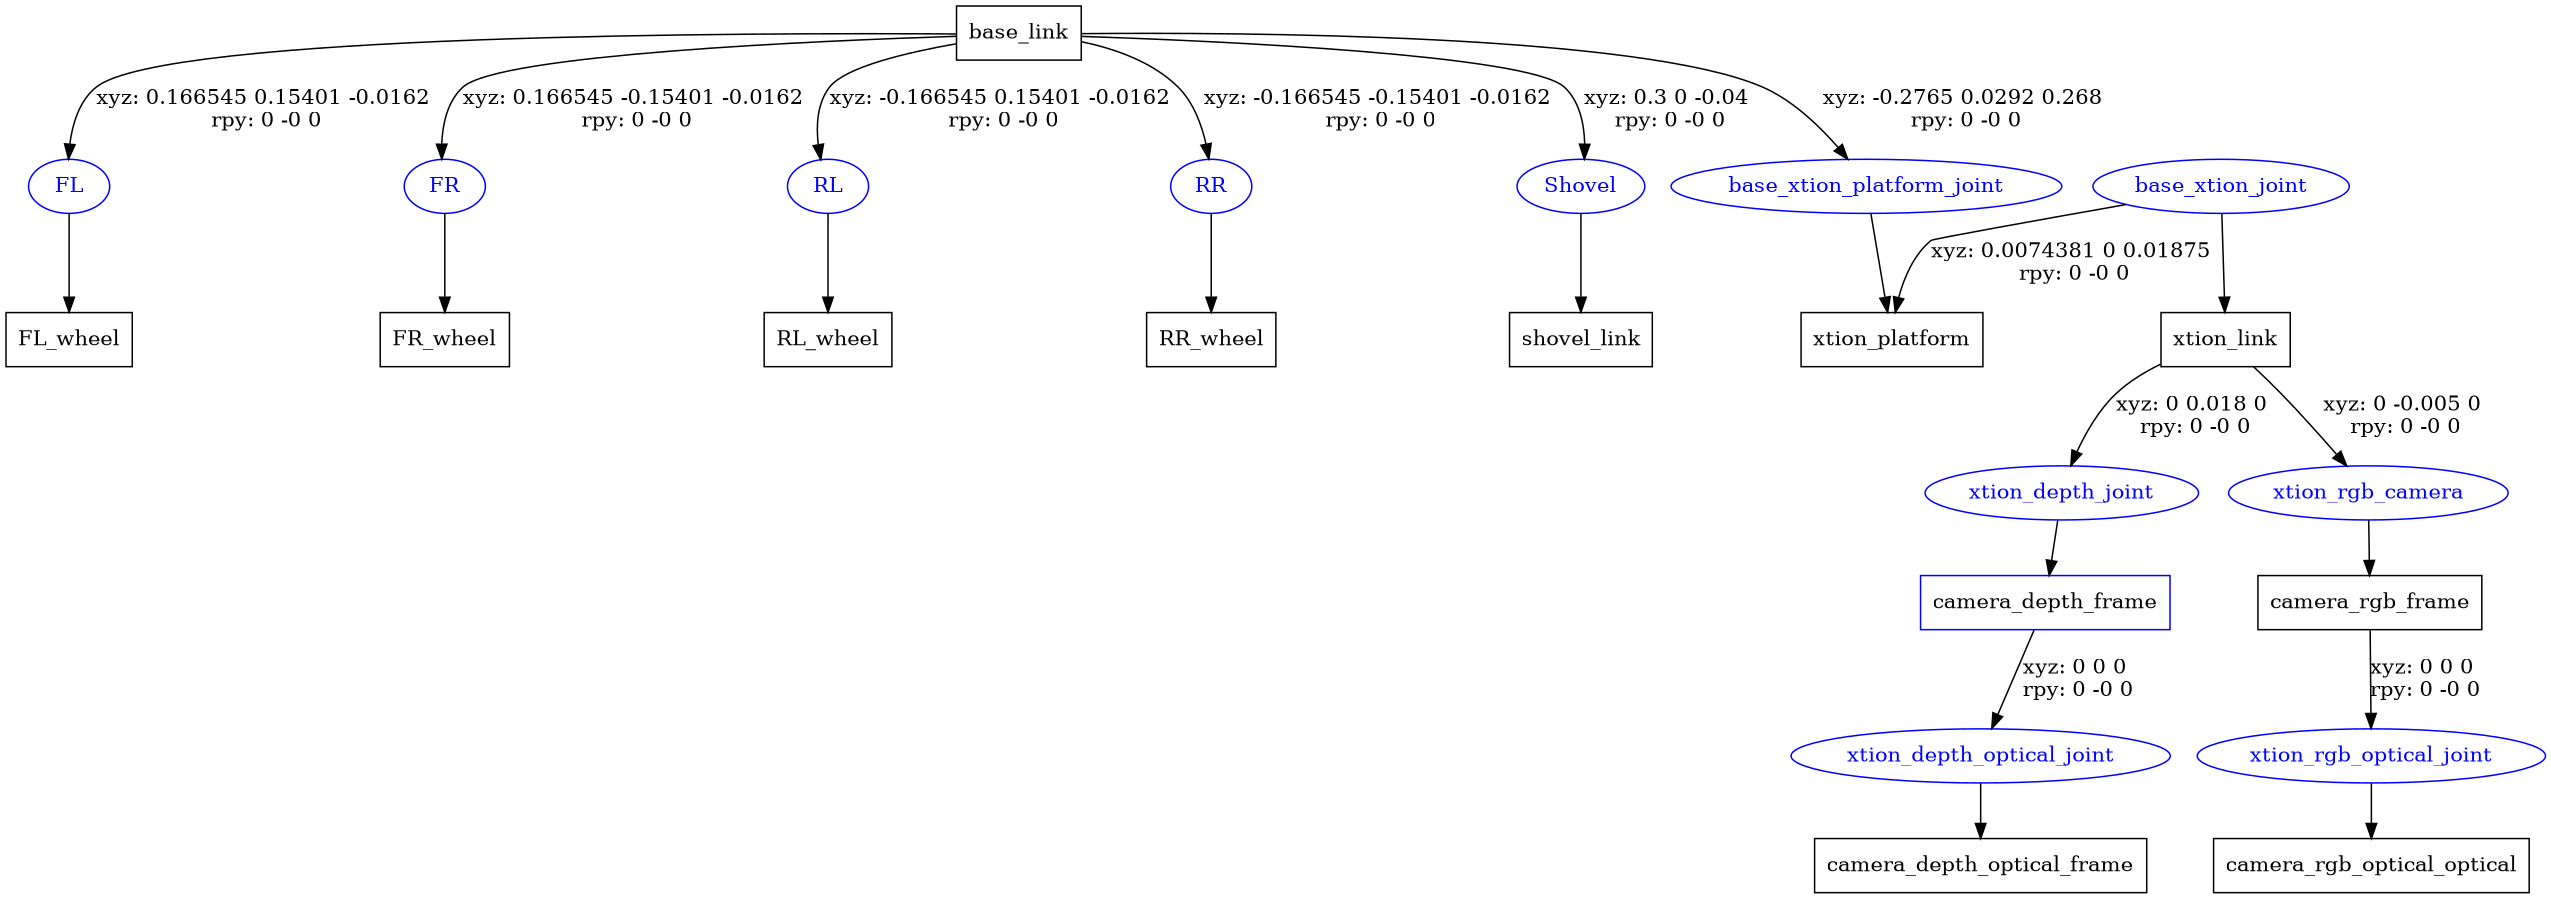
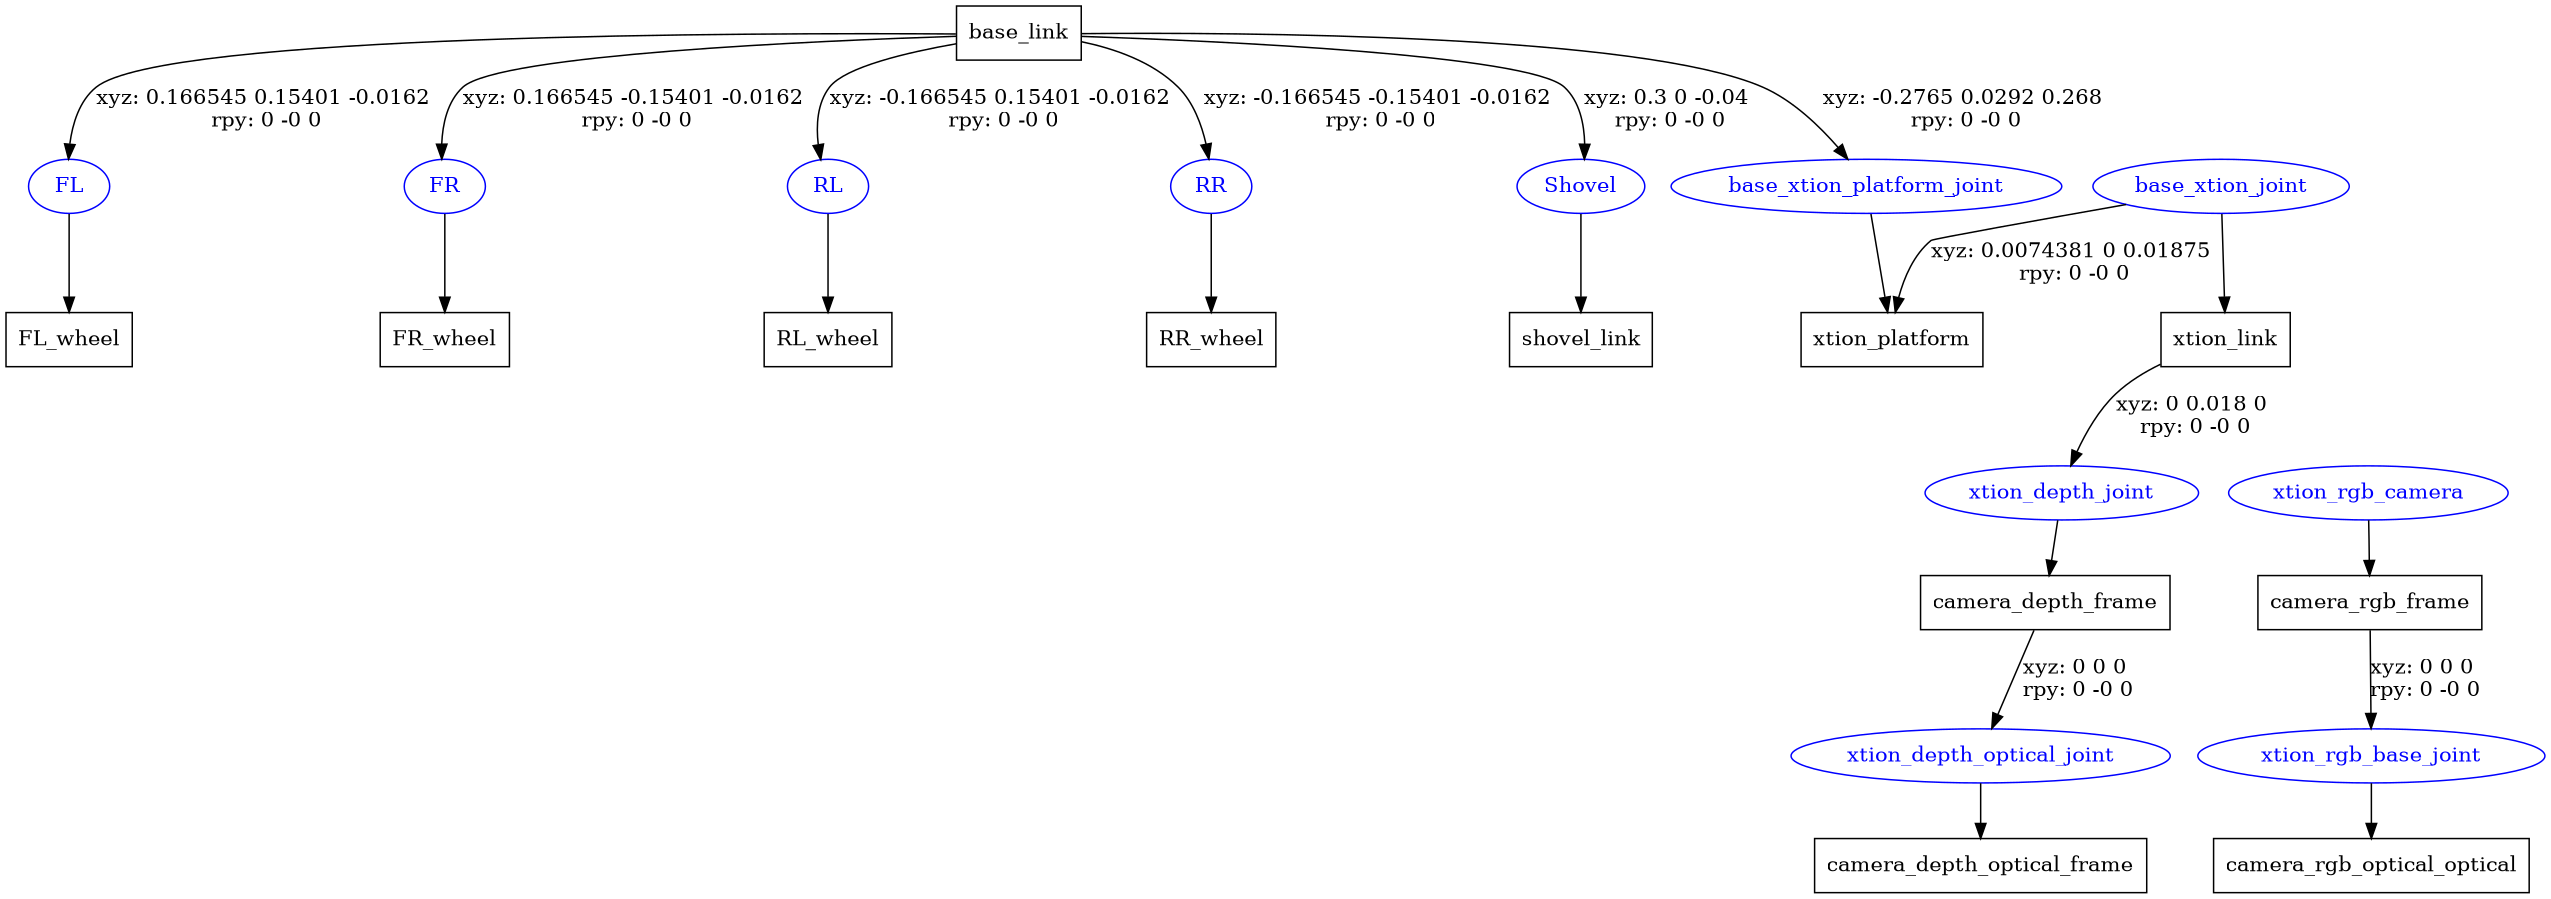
(2296, 410) -> none
(2045, 603) -> (2045, 603)
(2371, 756) -> (2371, 756)
